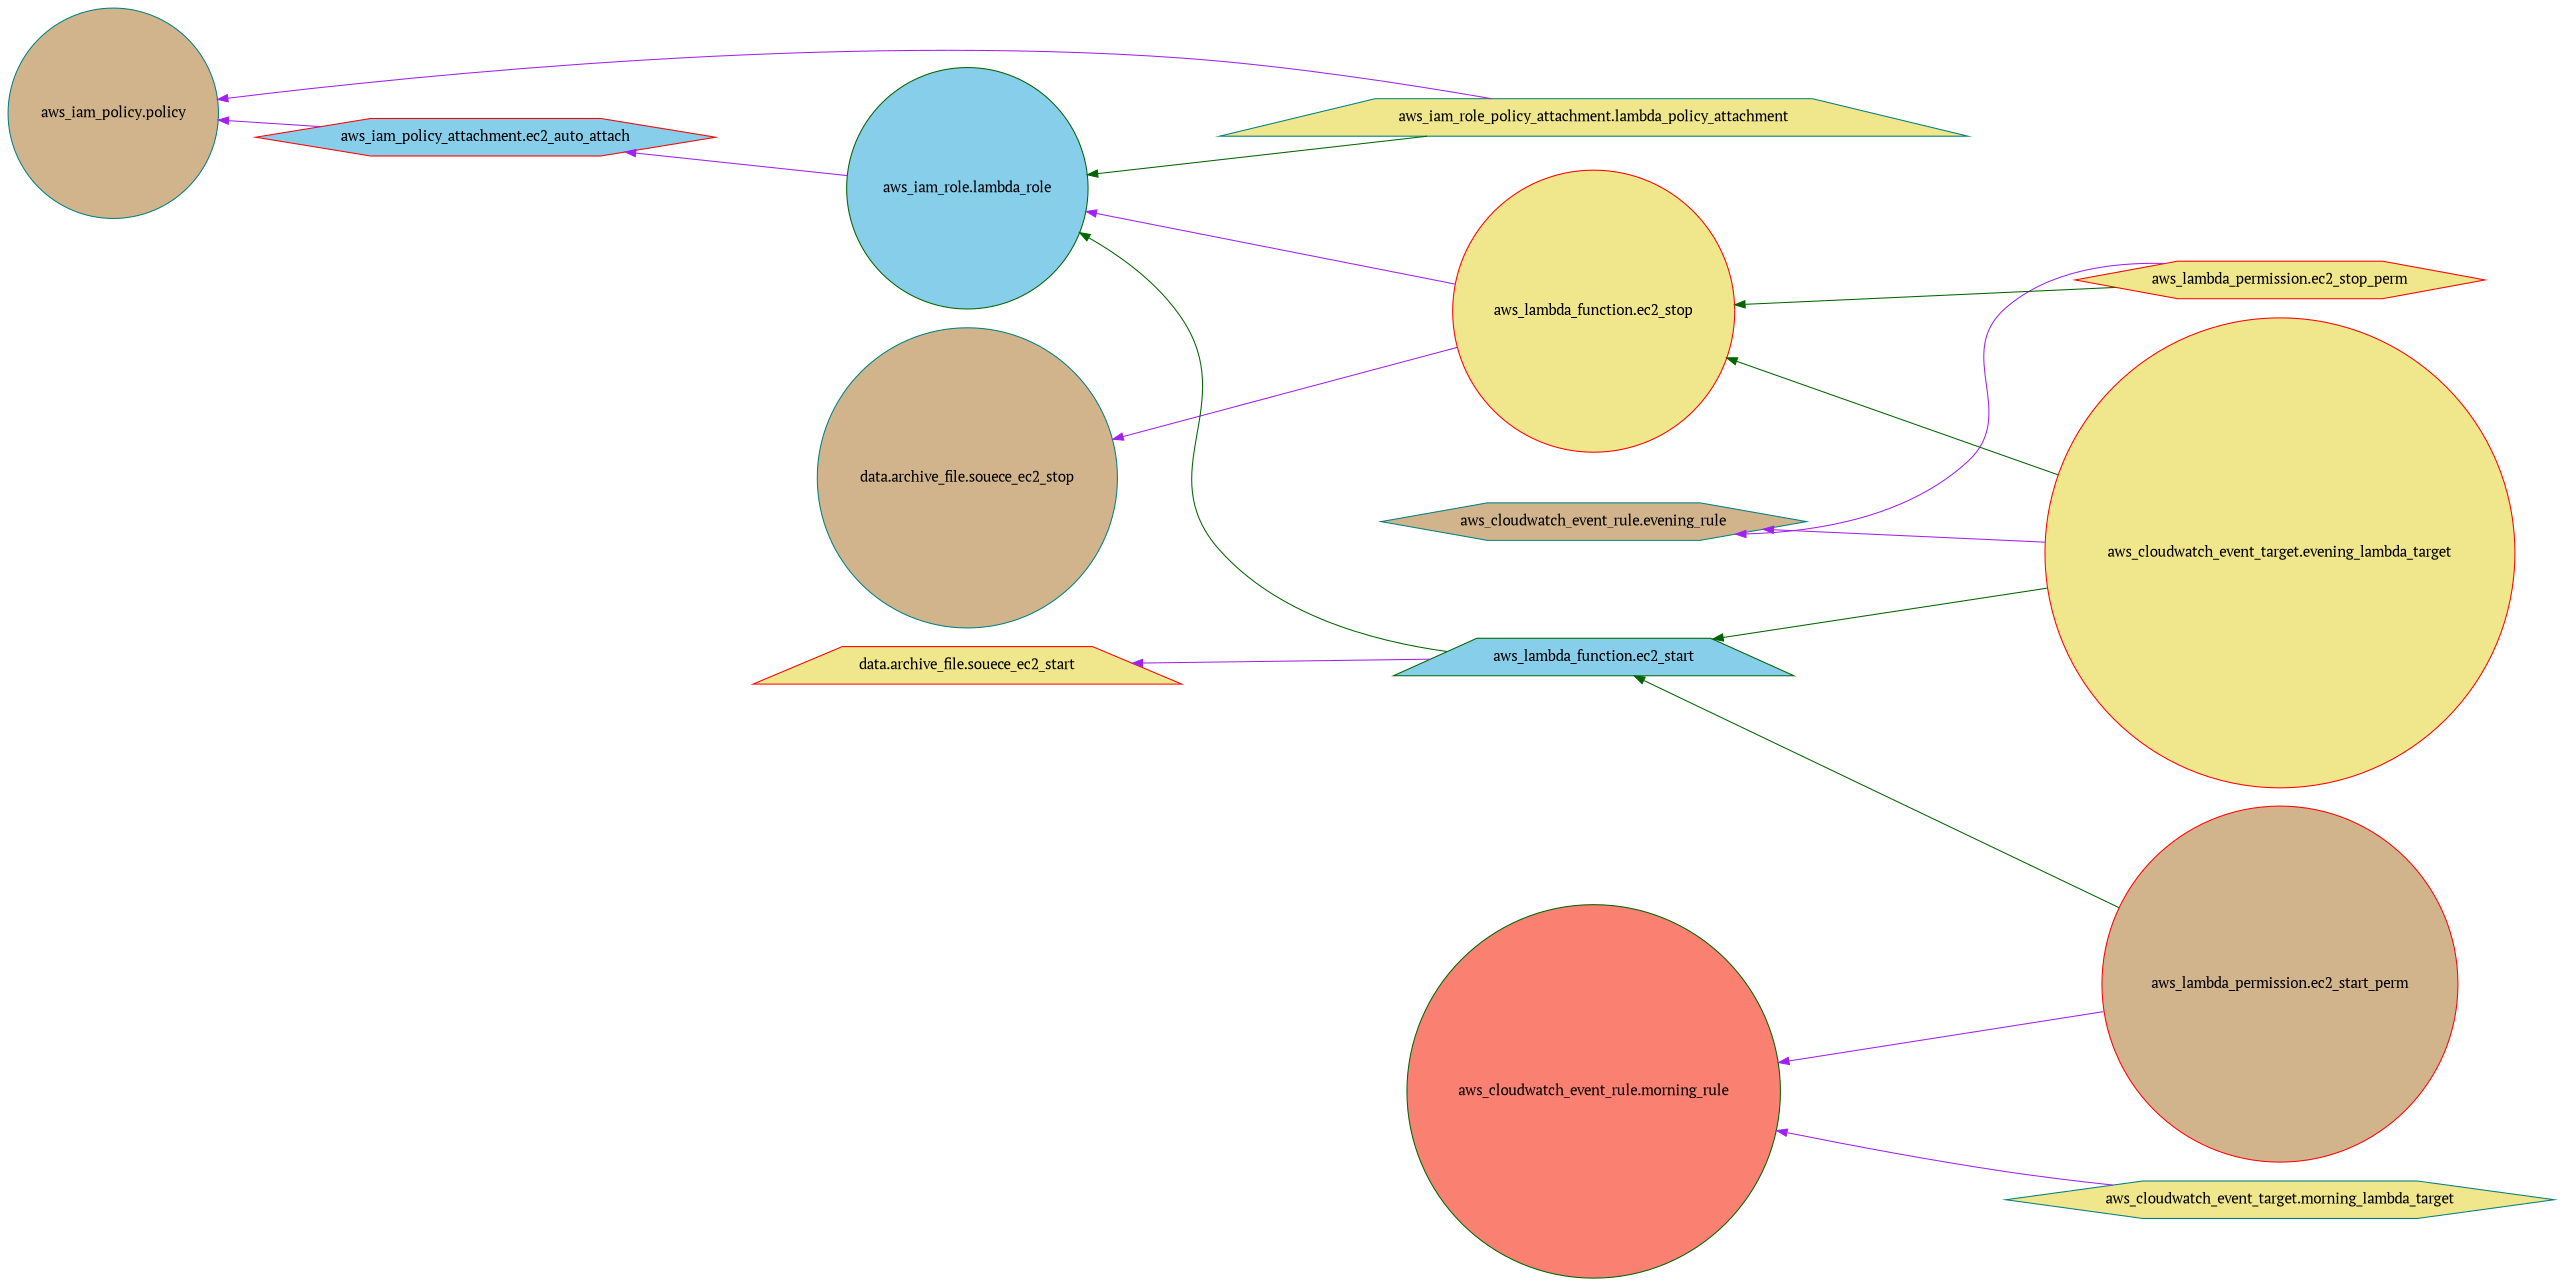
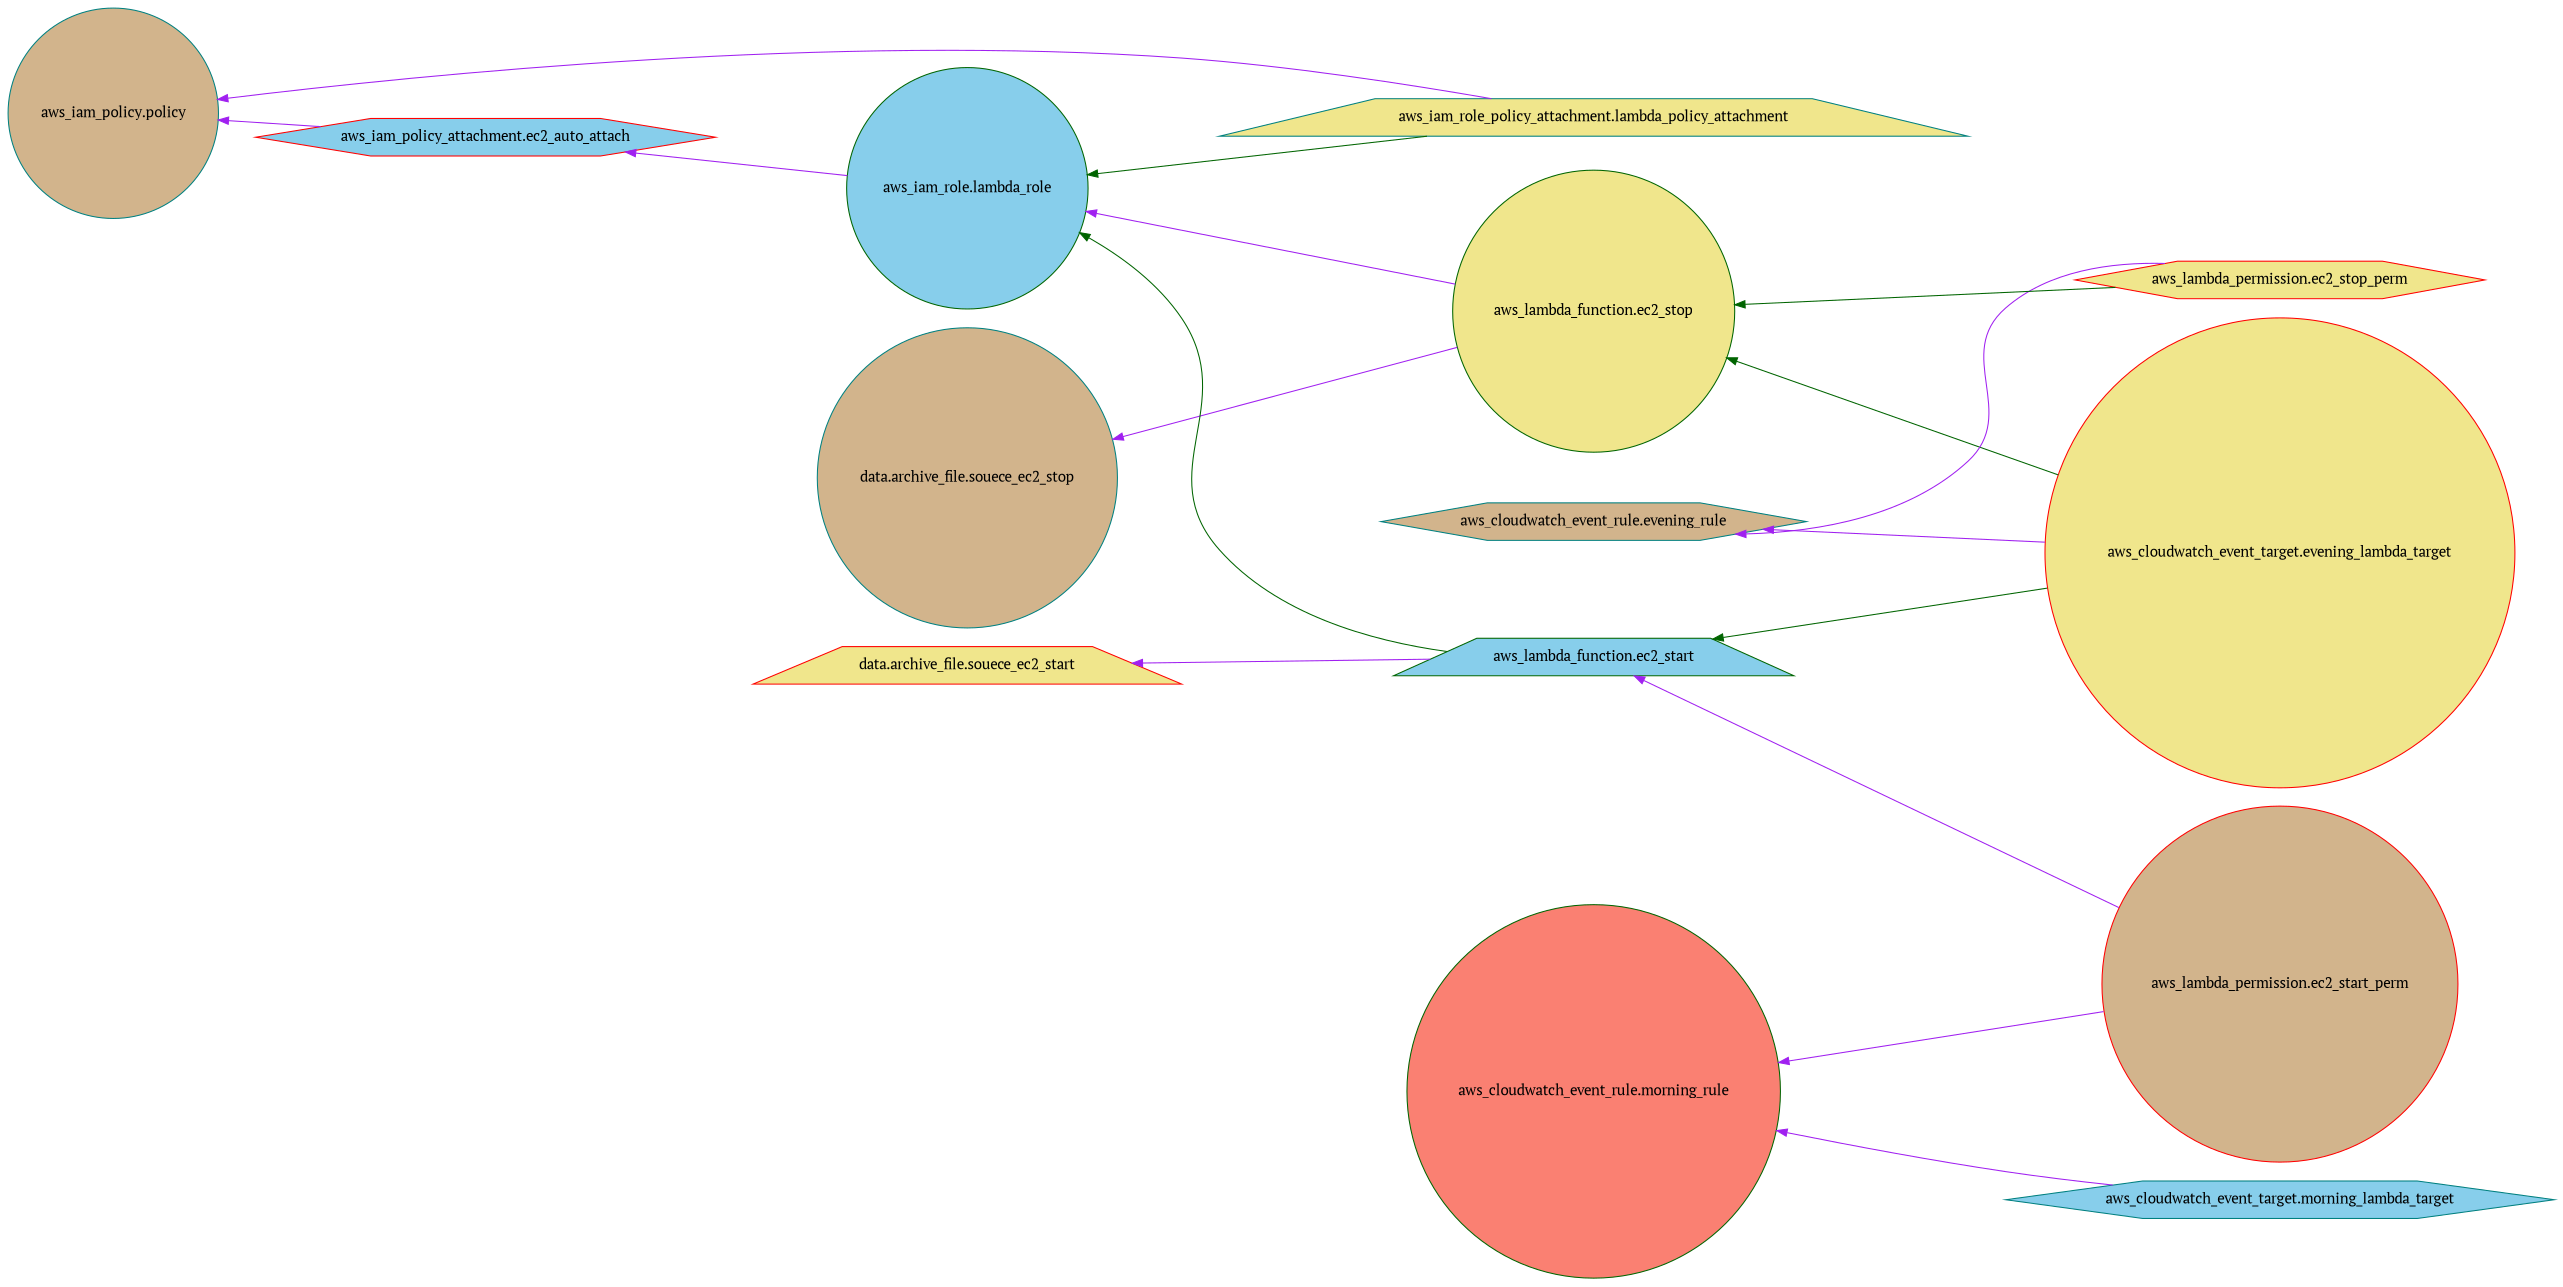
(1594, 311) -> (1594, 311)
(1881, 794) -> (1881, 794)
(2280, 1200) -> (2280, 1200)
